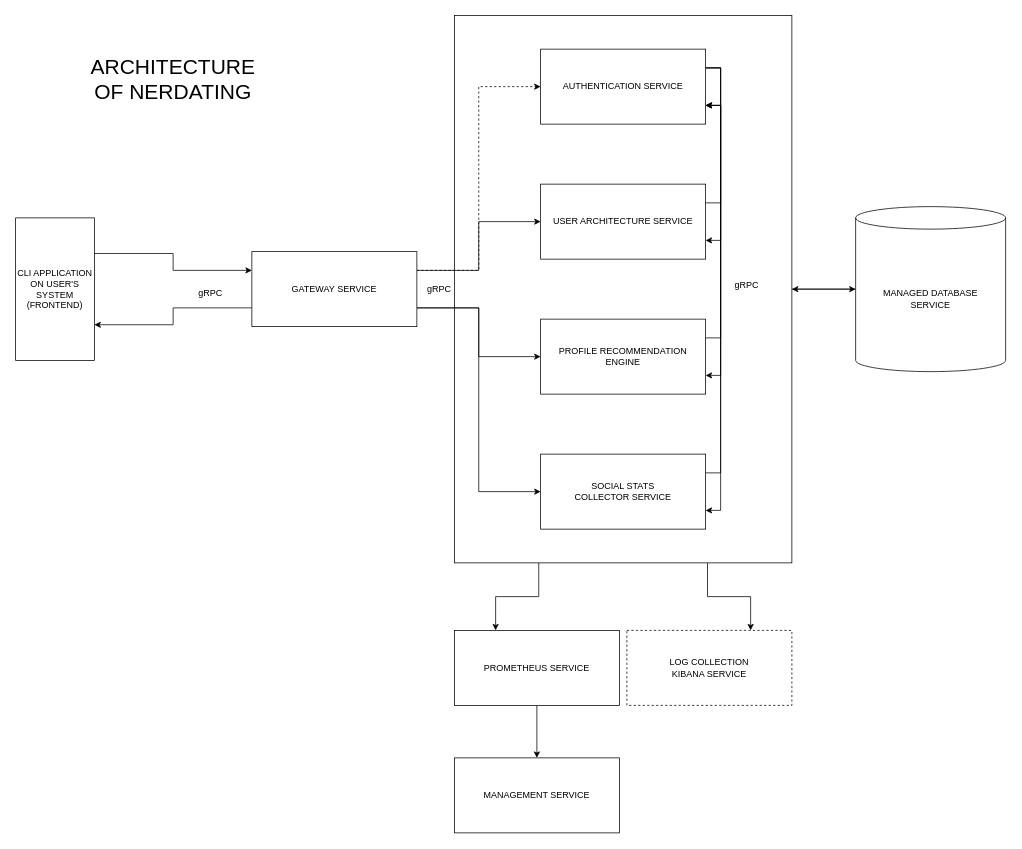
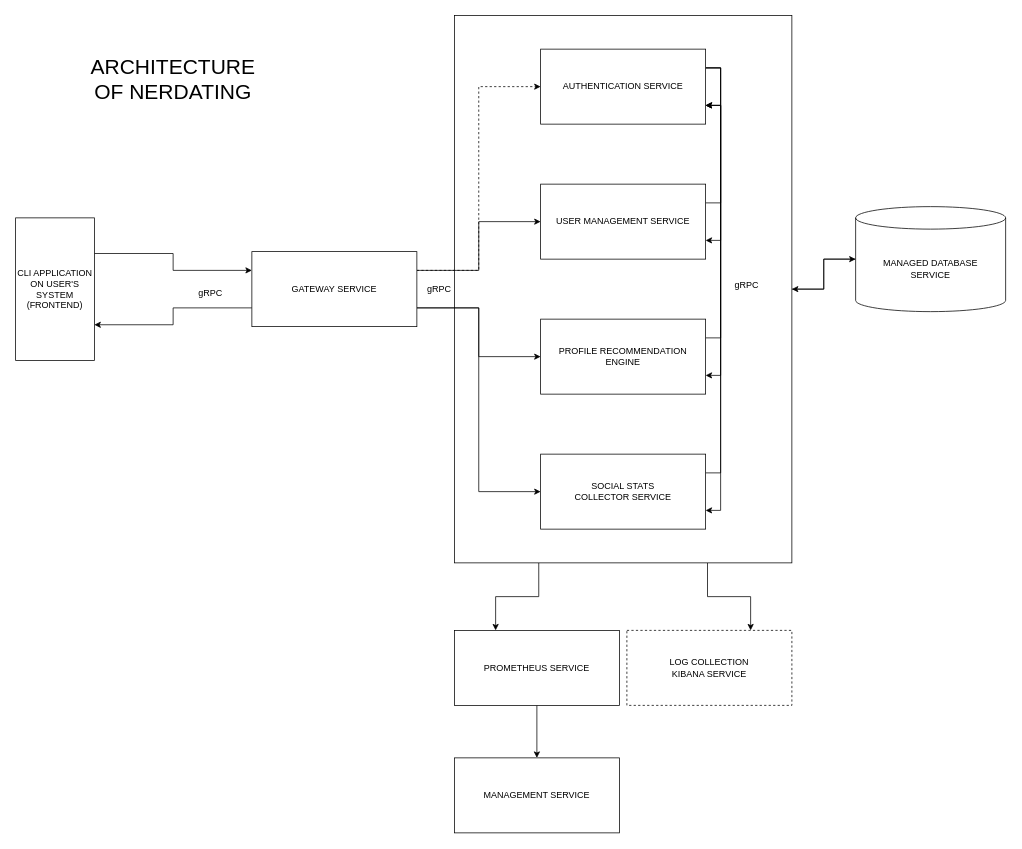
(623, 222) -> (623, 222)
(930, 289) -> (930, 259)
